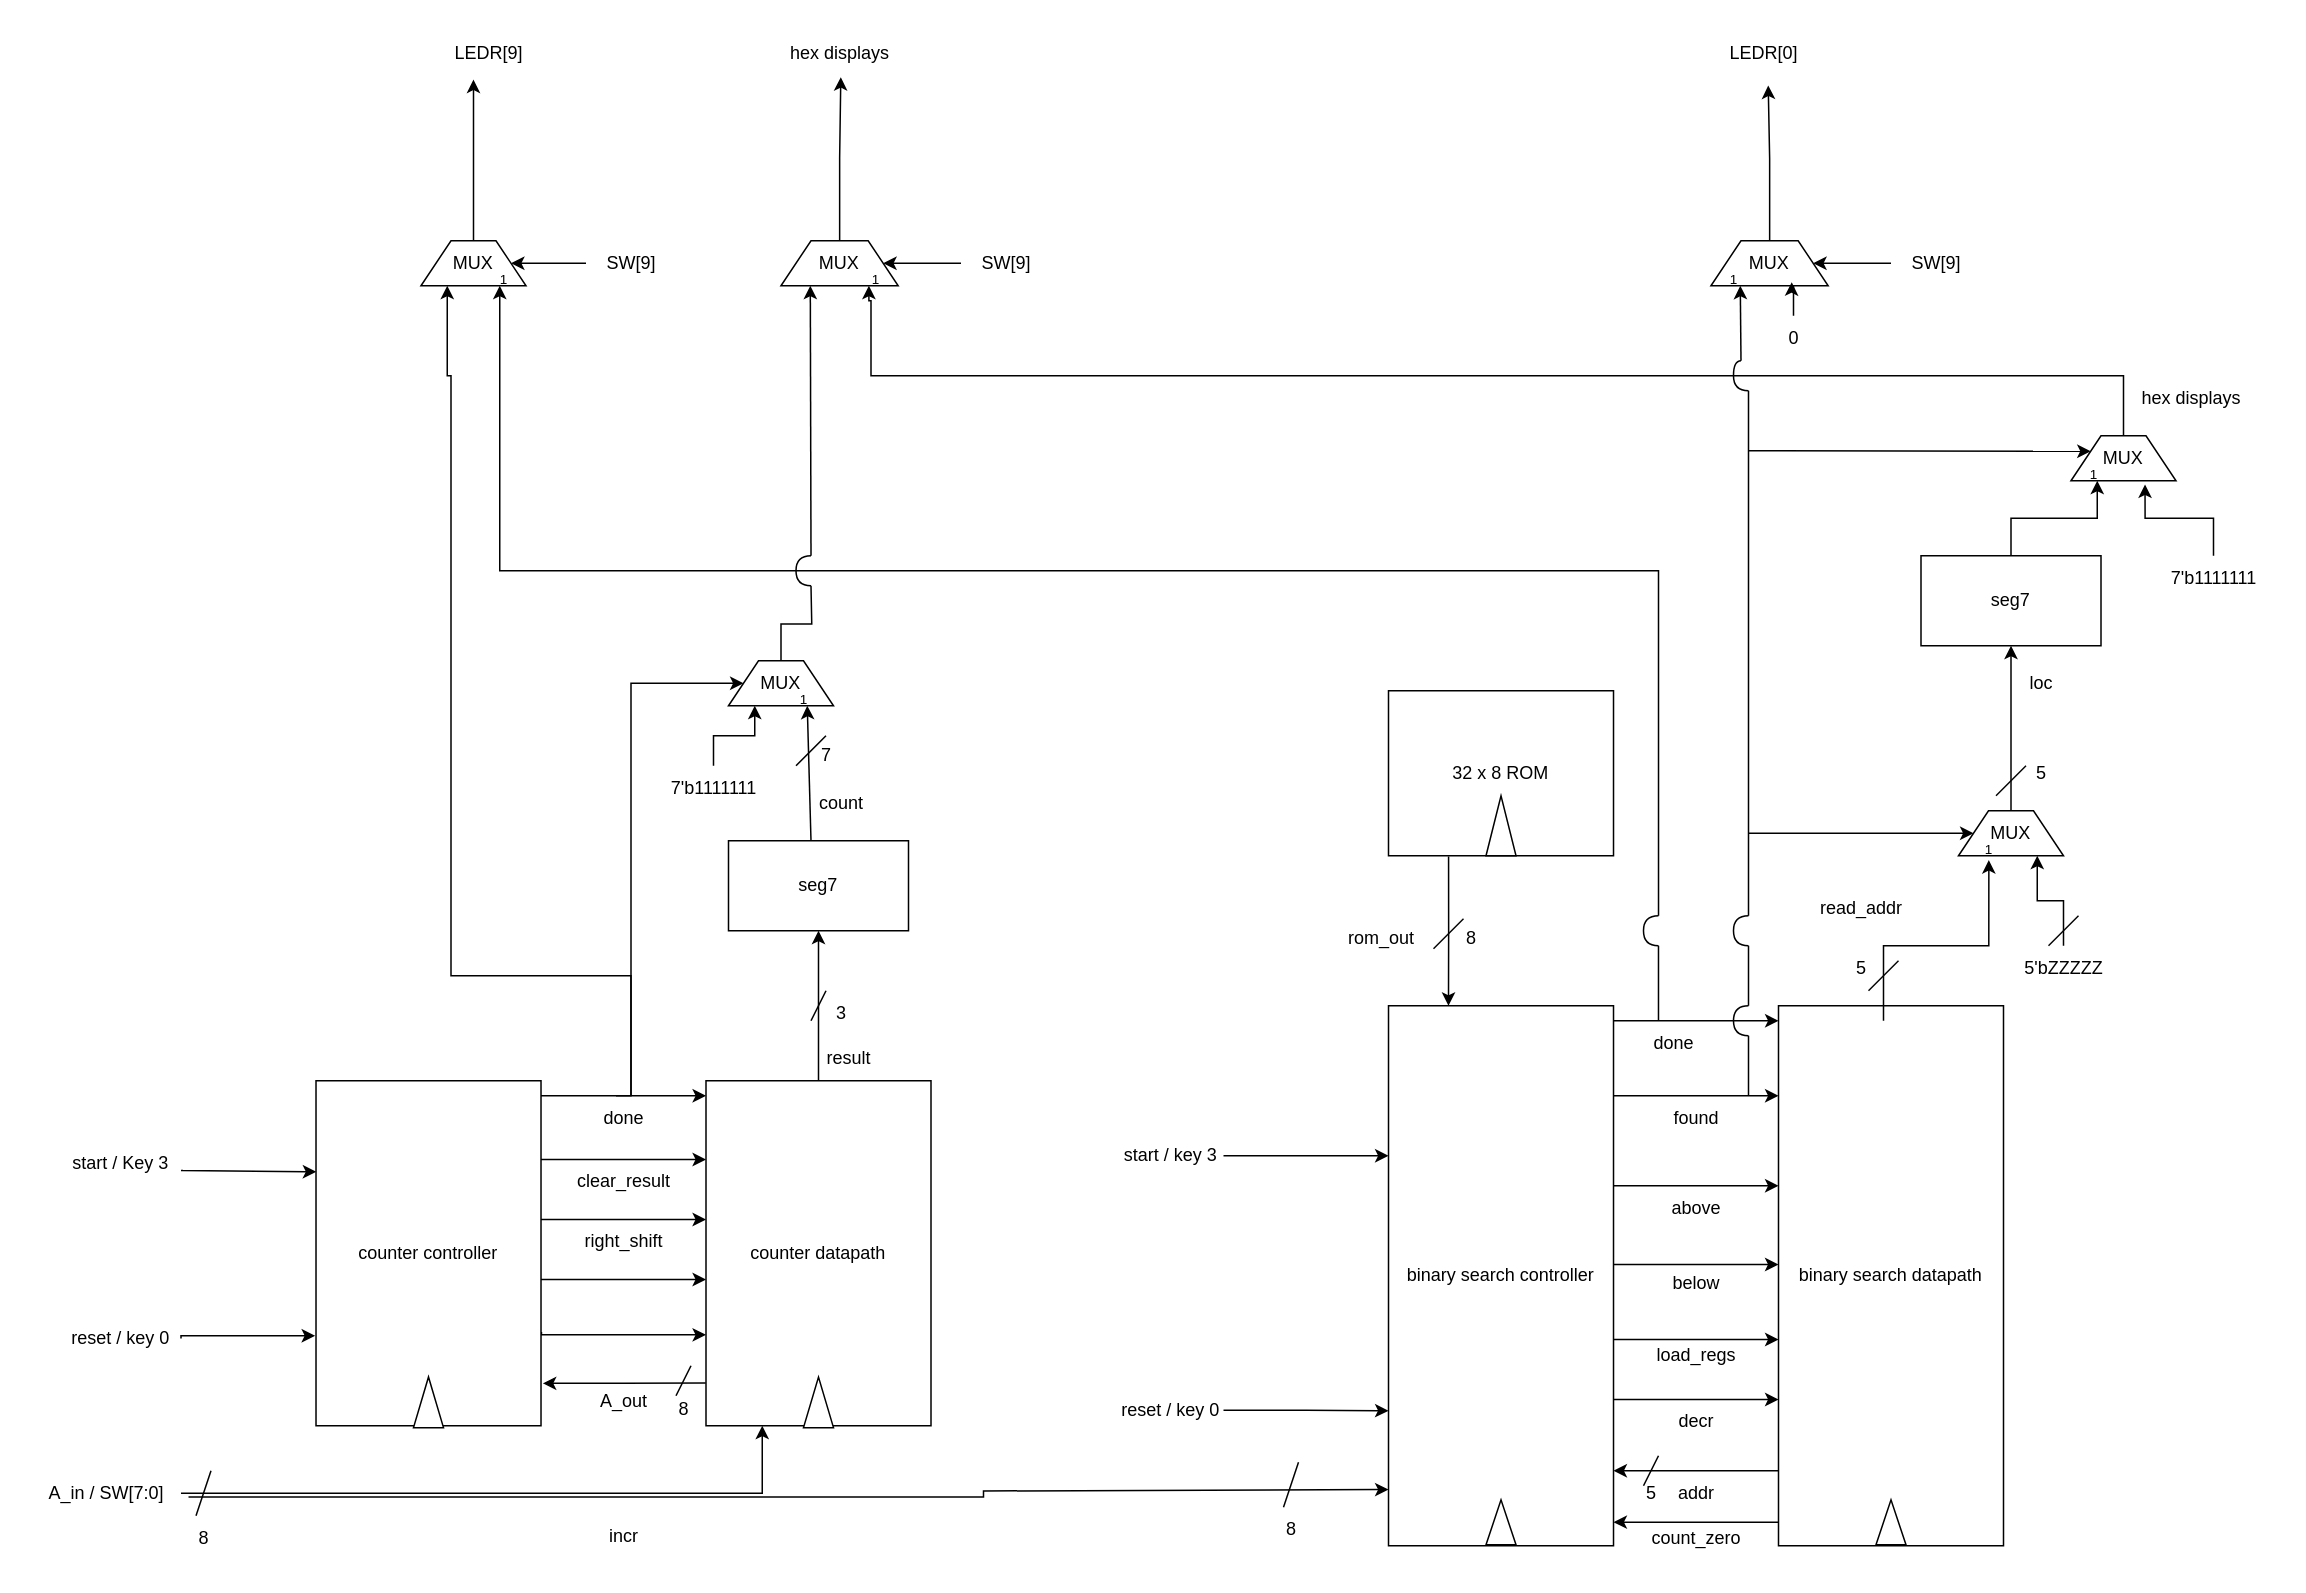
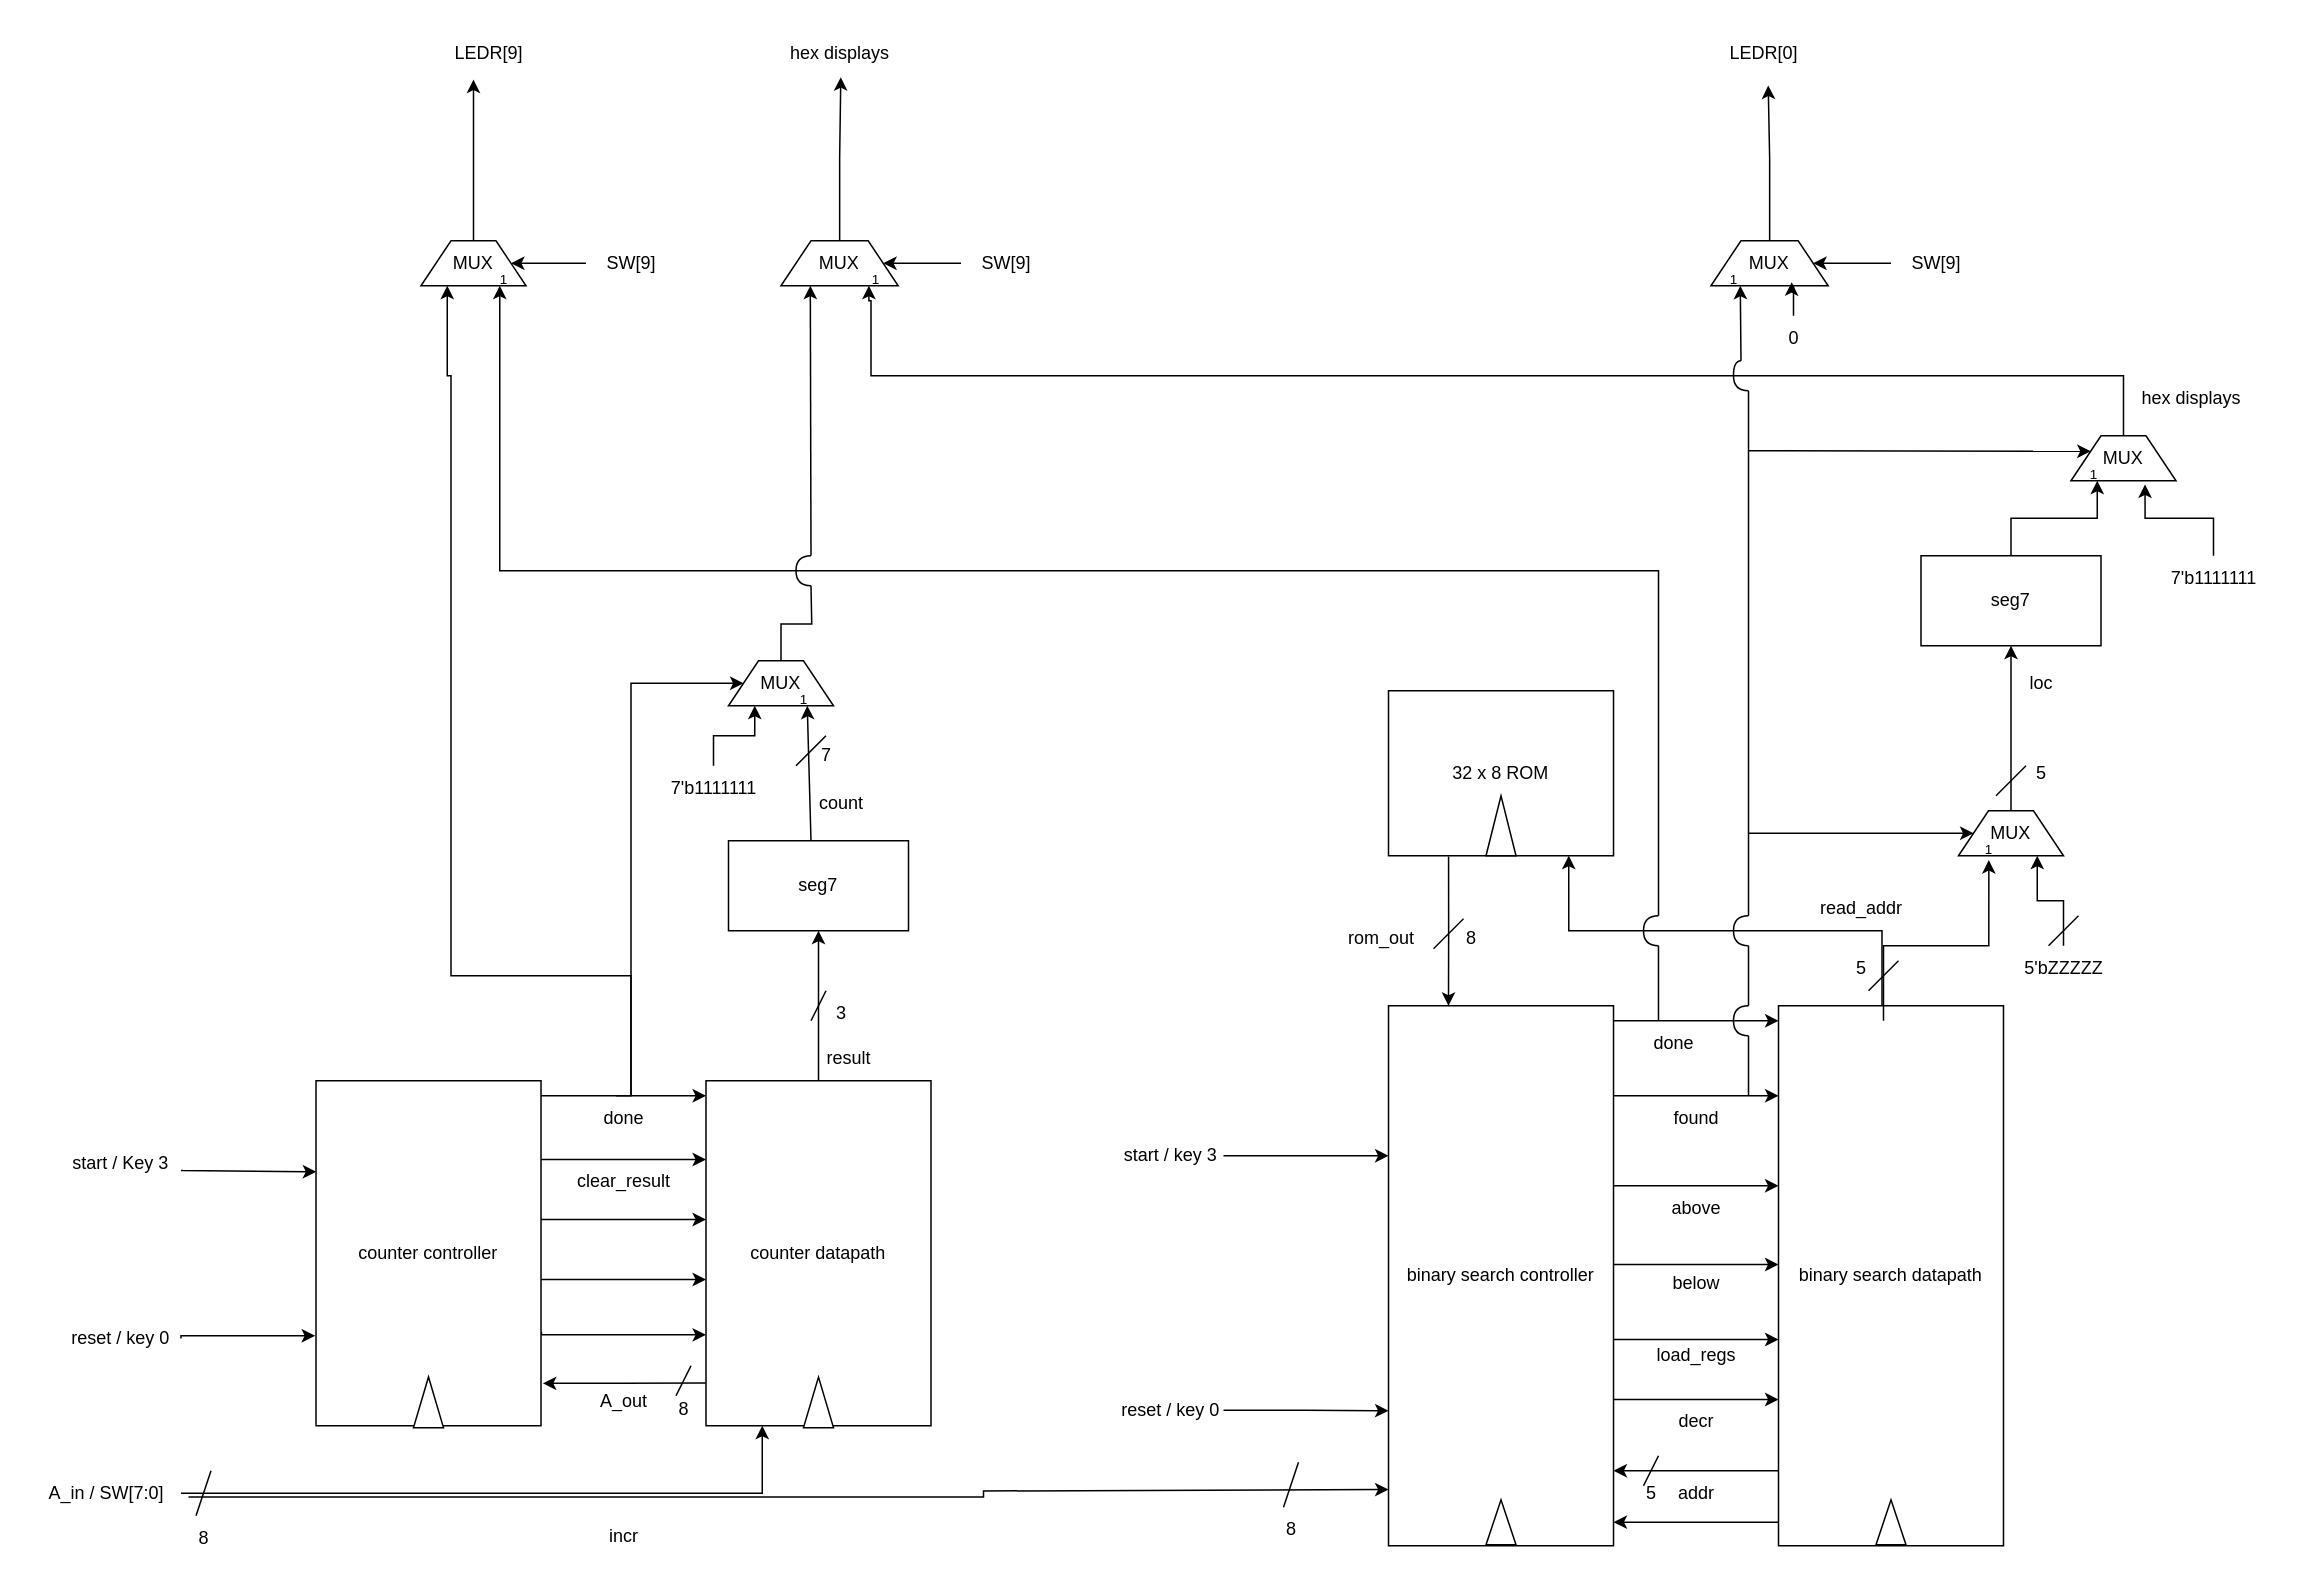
none -> (1700, 931)
(623, 1242) -> none
(1696, 1538) -> none
